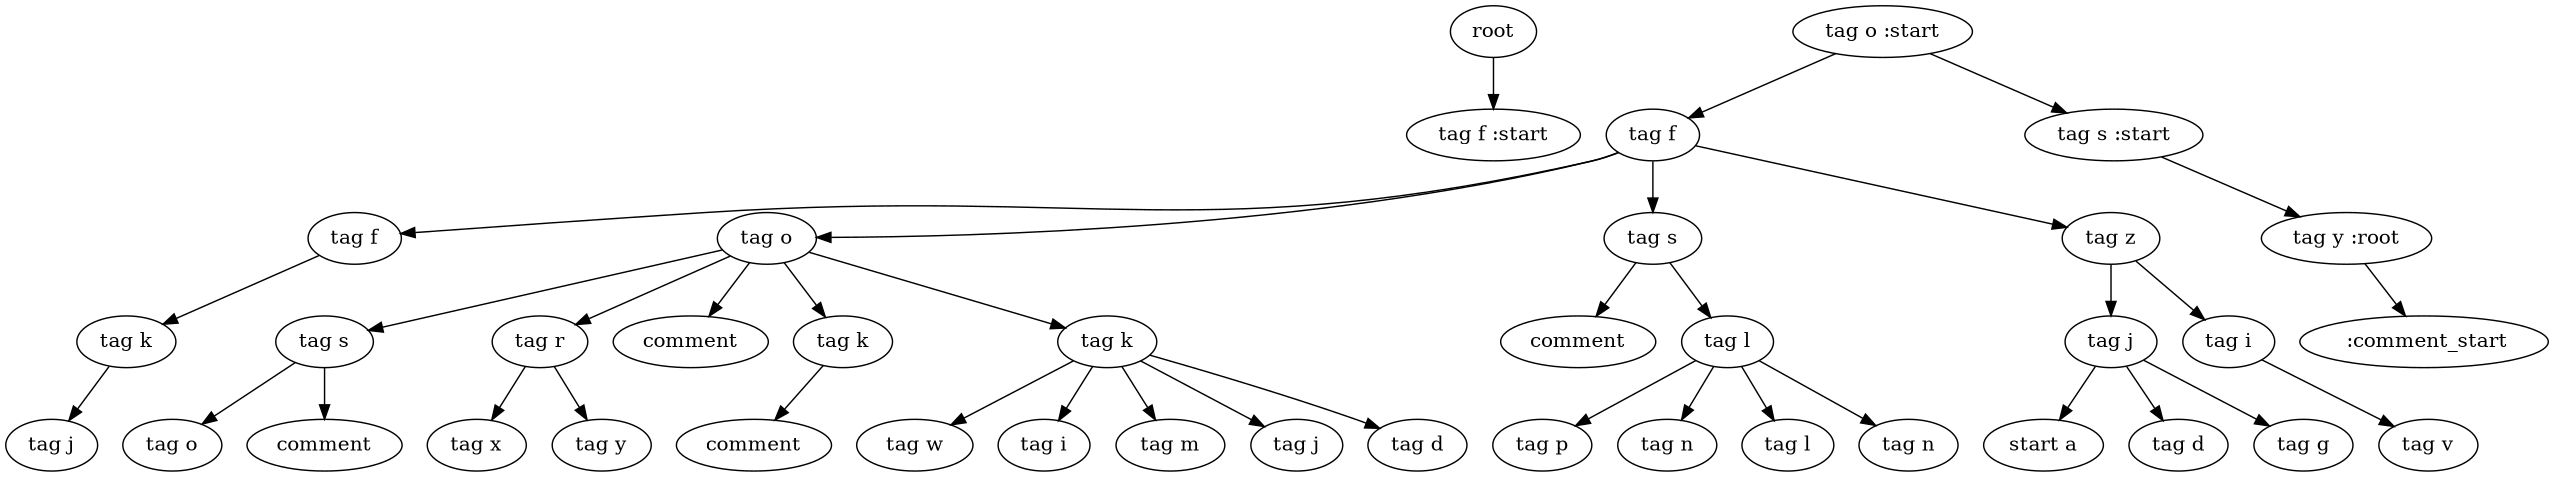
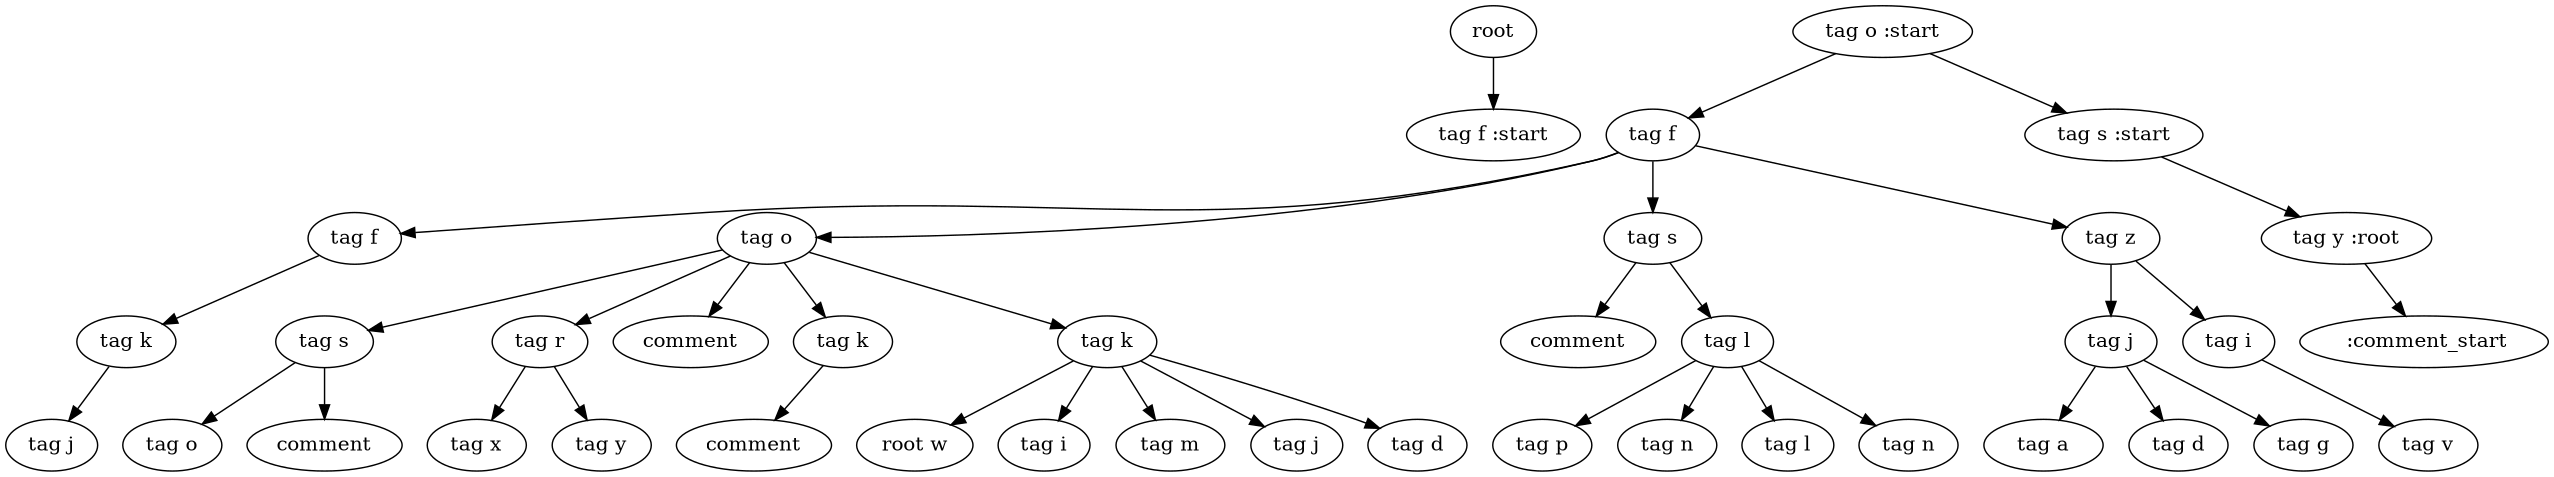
(915, 445) -> (915, 445)
(2044, 445) -> (2044, 445)
